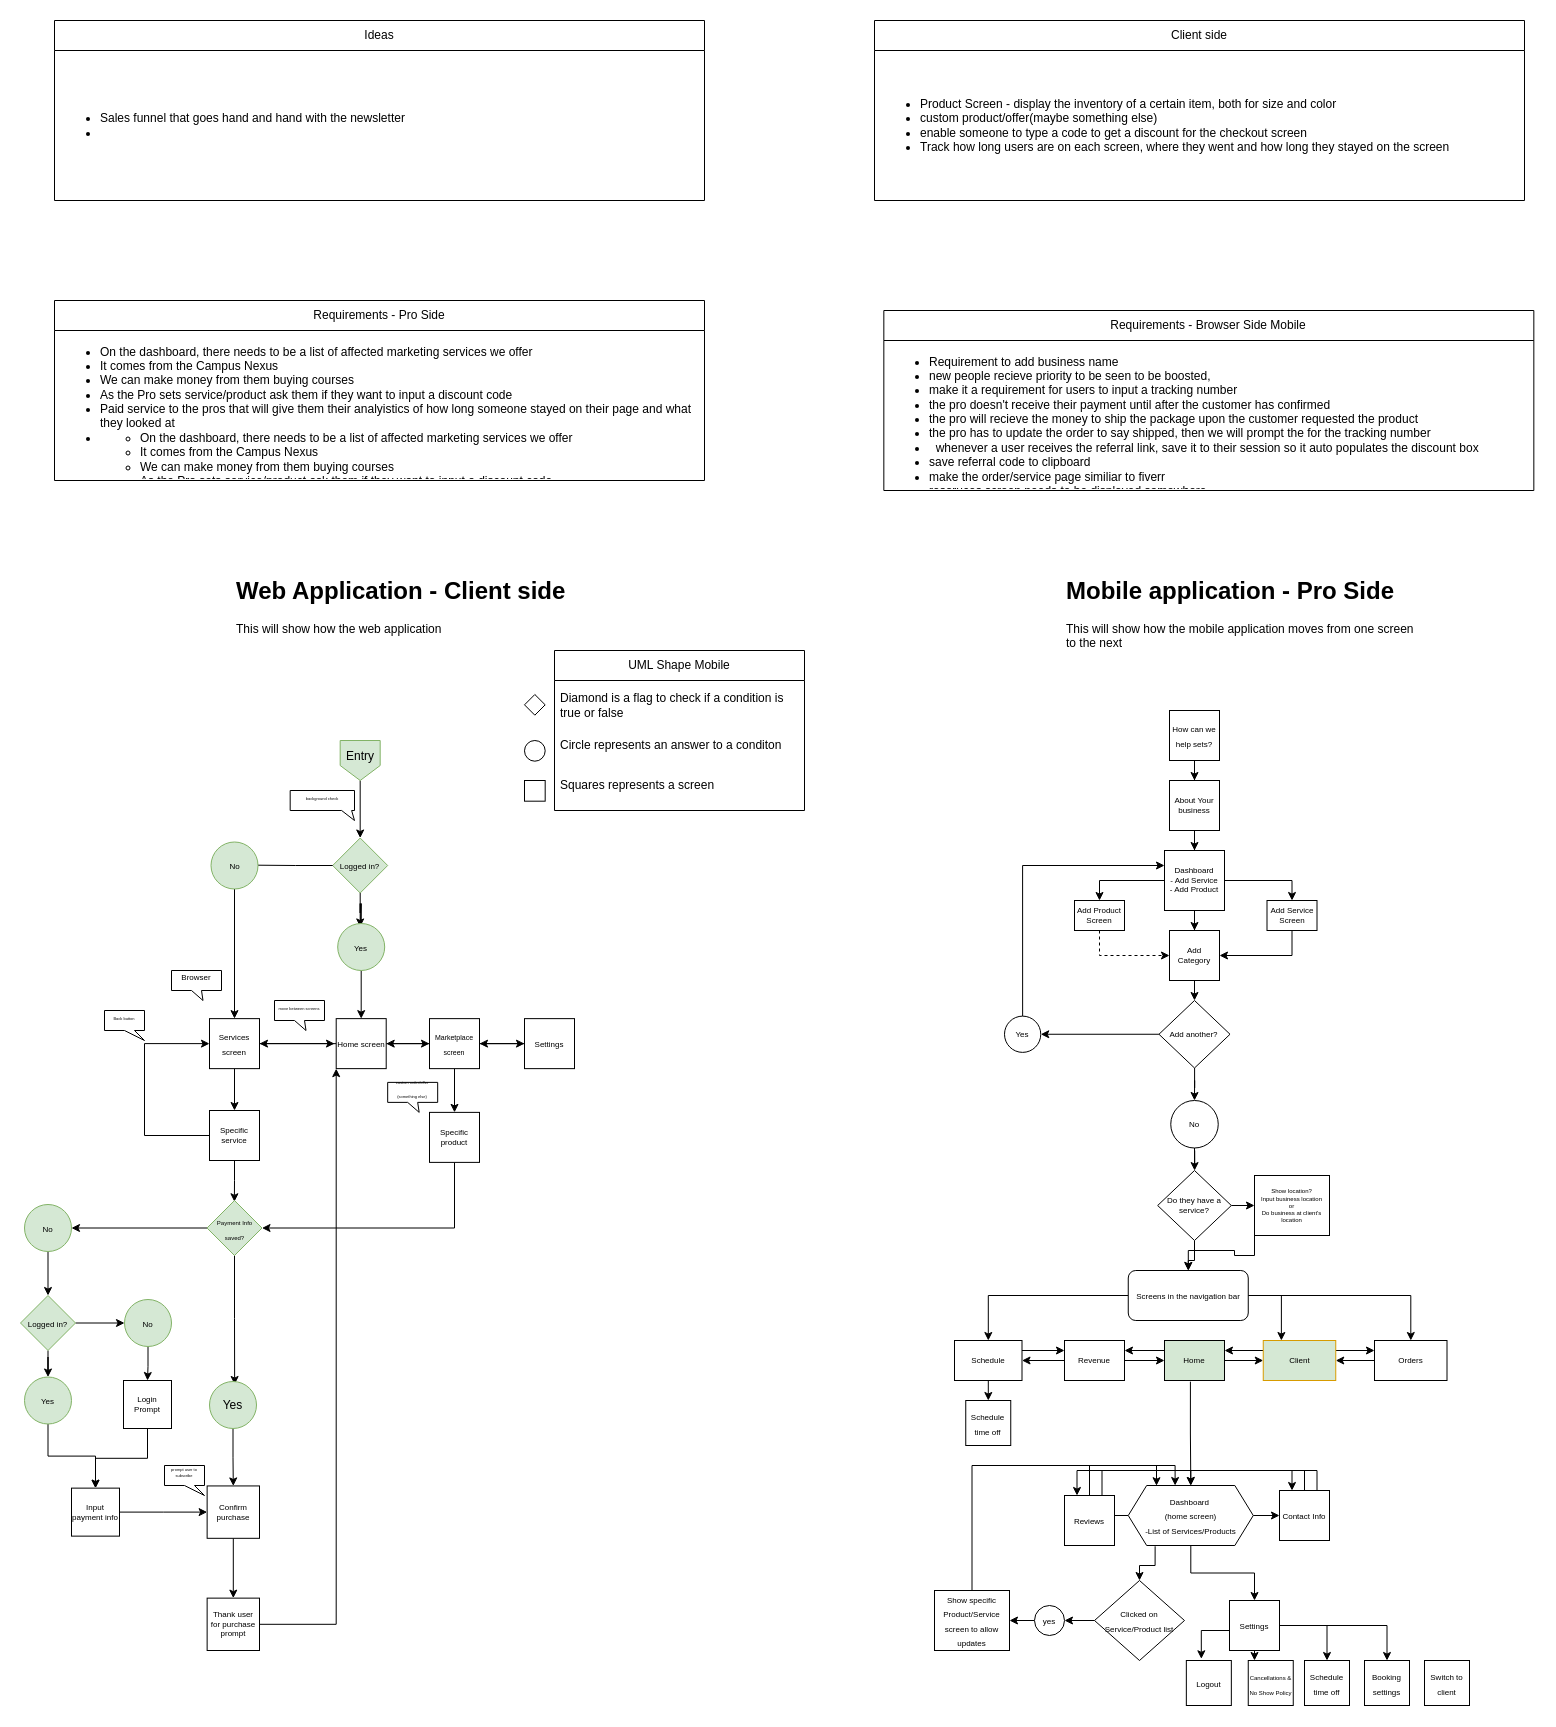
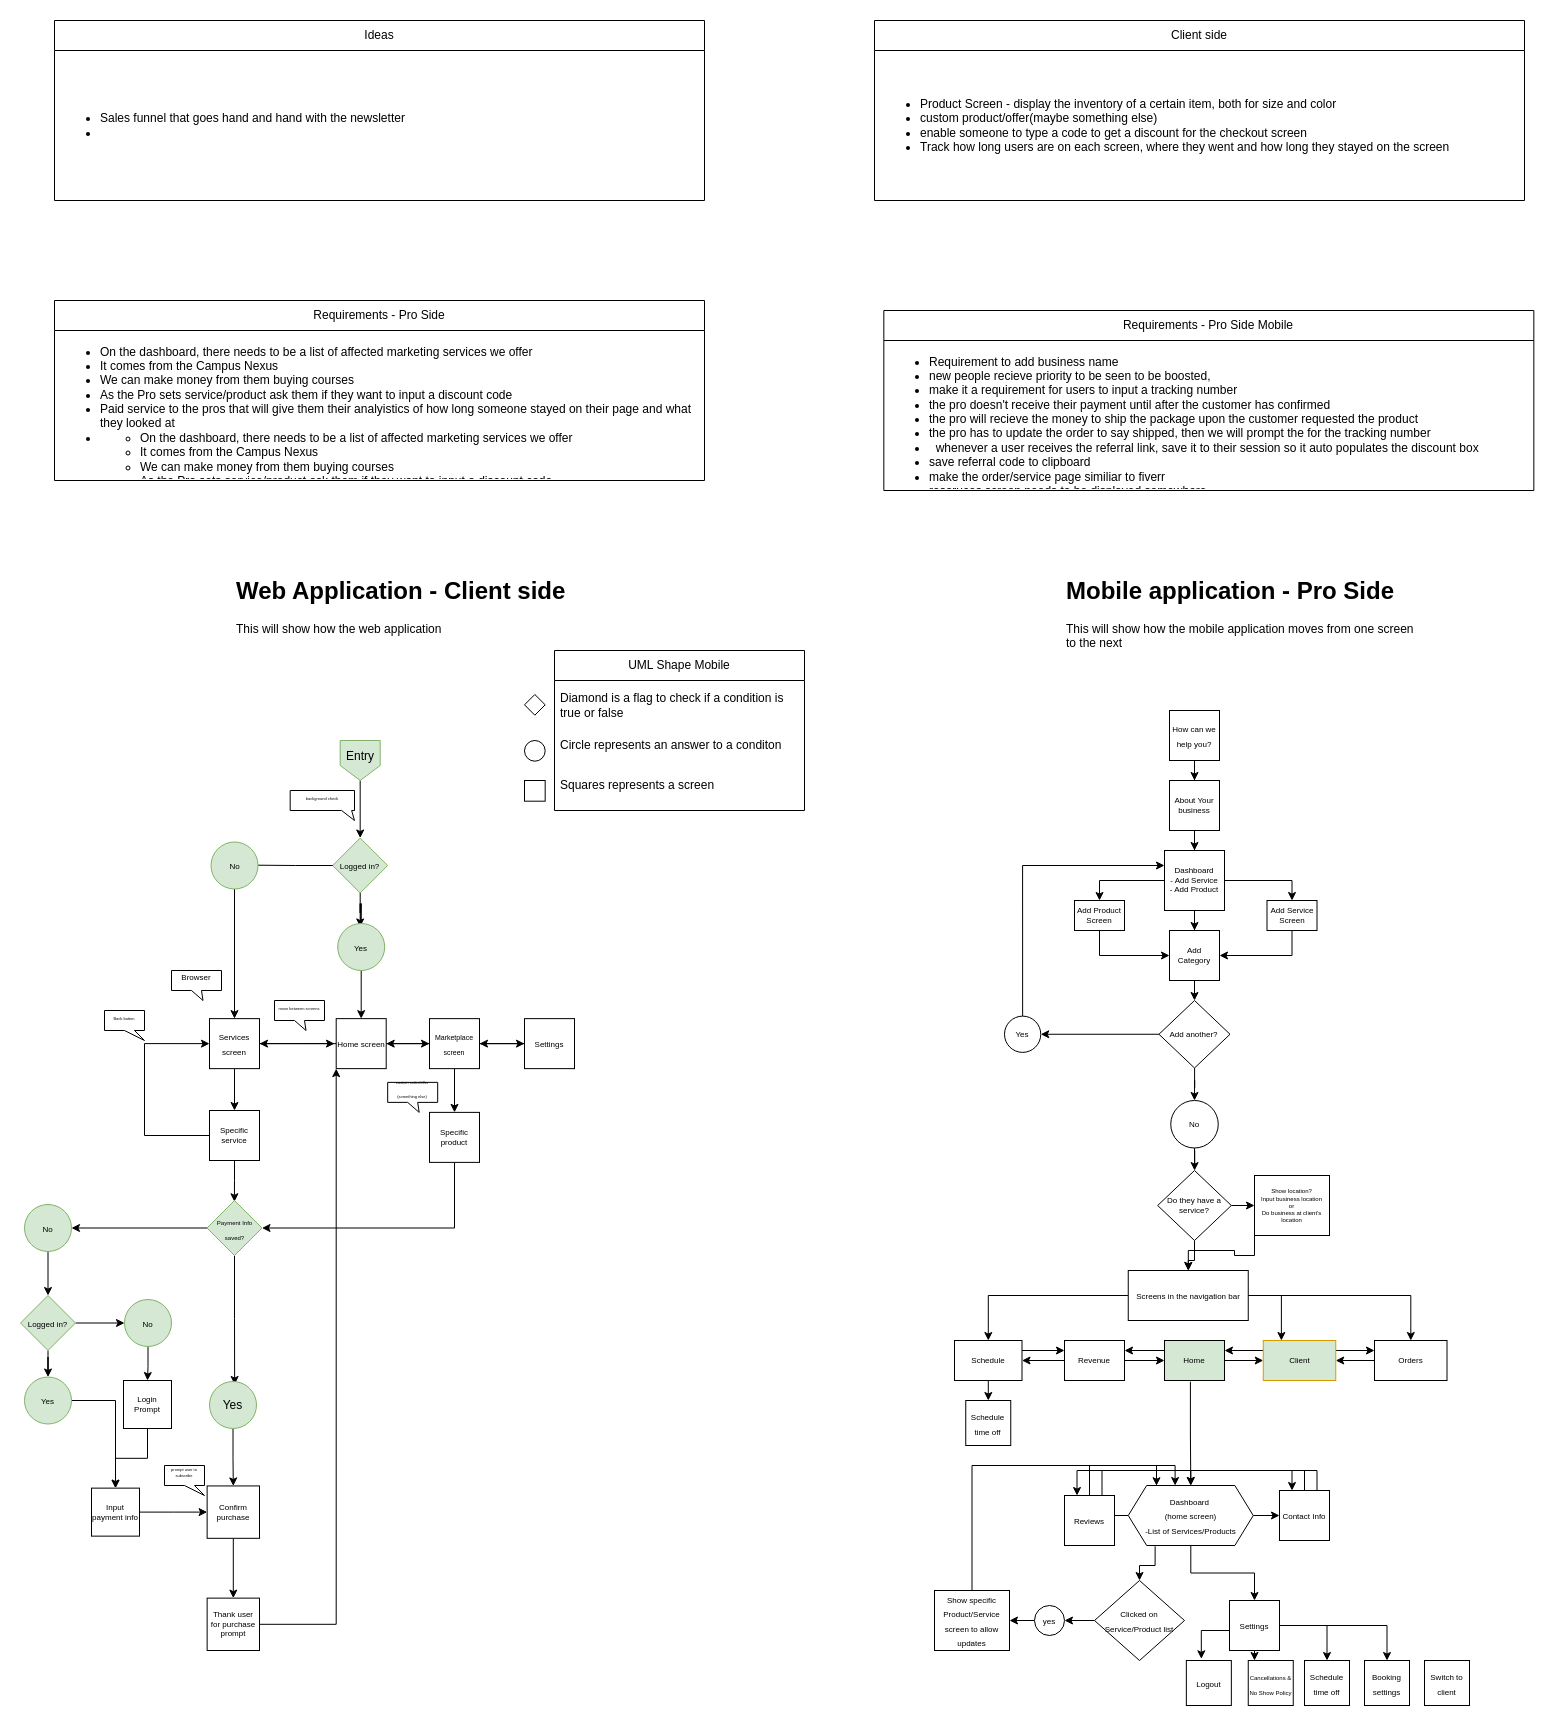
(1209, 326) -> (1209, 326)
(1195, 736) -> (1195, 736)
(1119, 956) -> (1119, 956)
(1188, 1296) -> (1188, 1296)
(96, 1512) -> (116, 1512)
